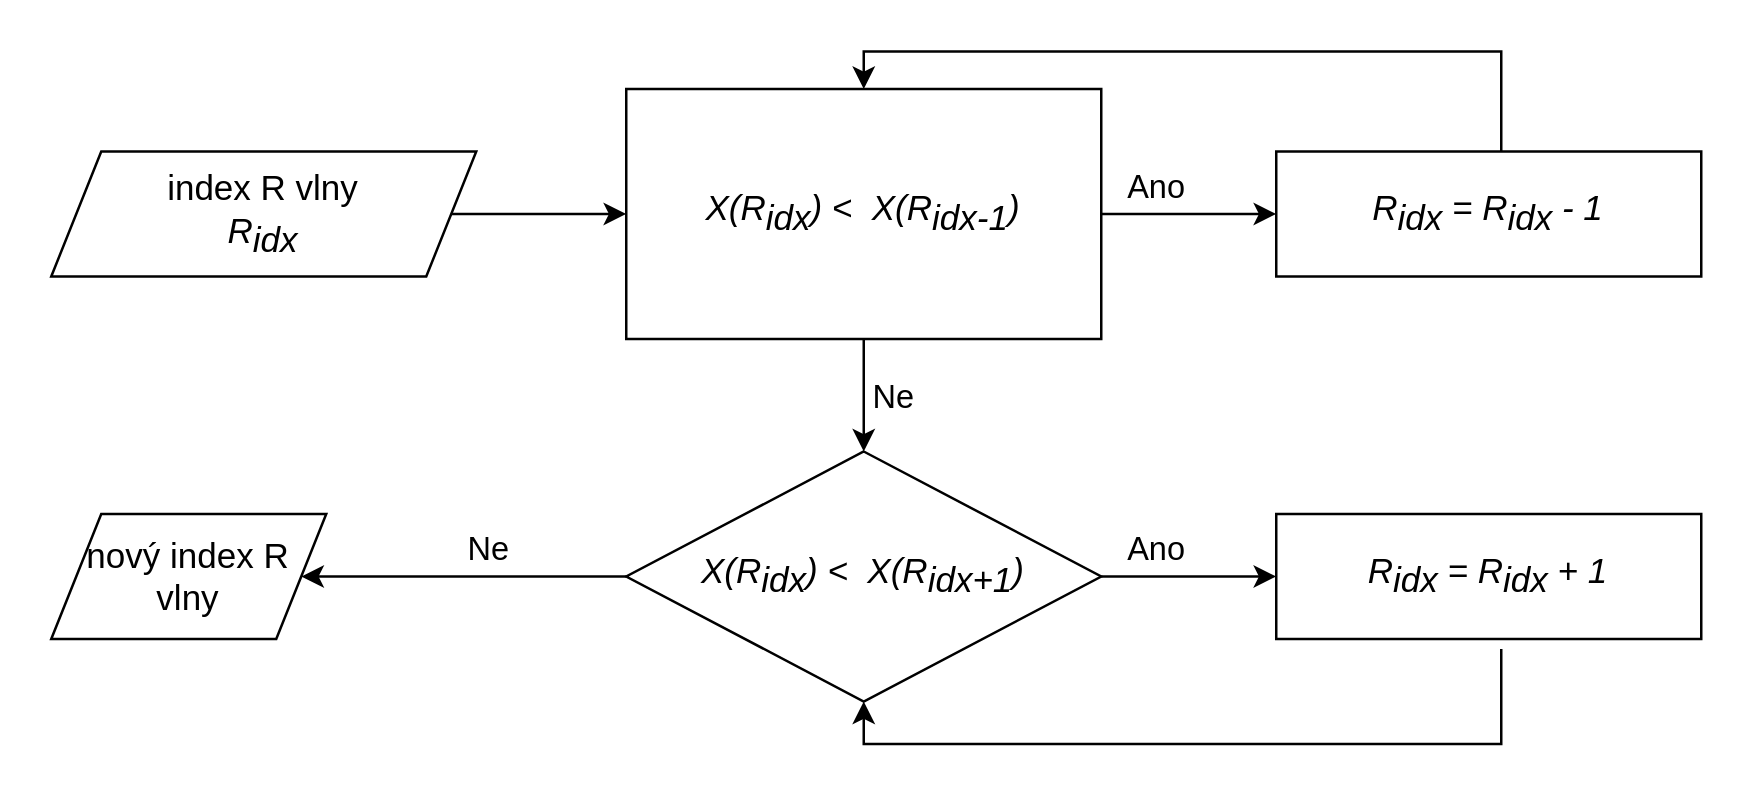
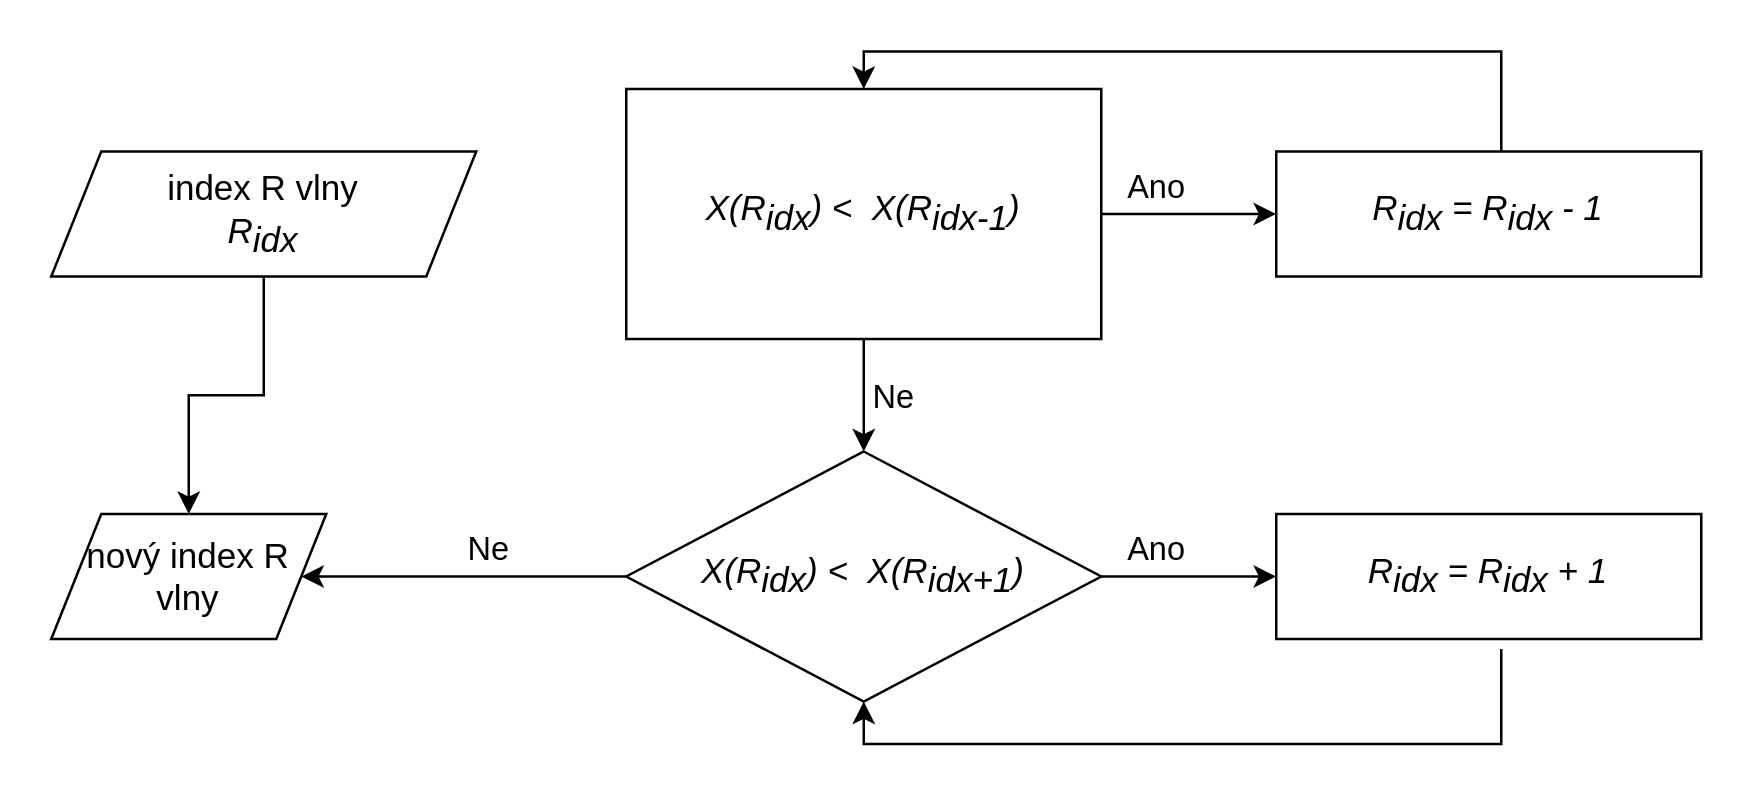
(530, 214) -> (235, 395)
